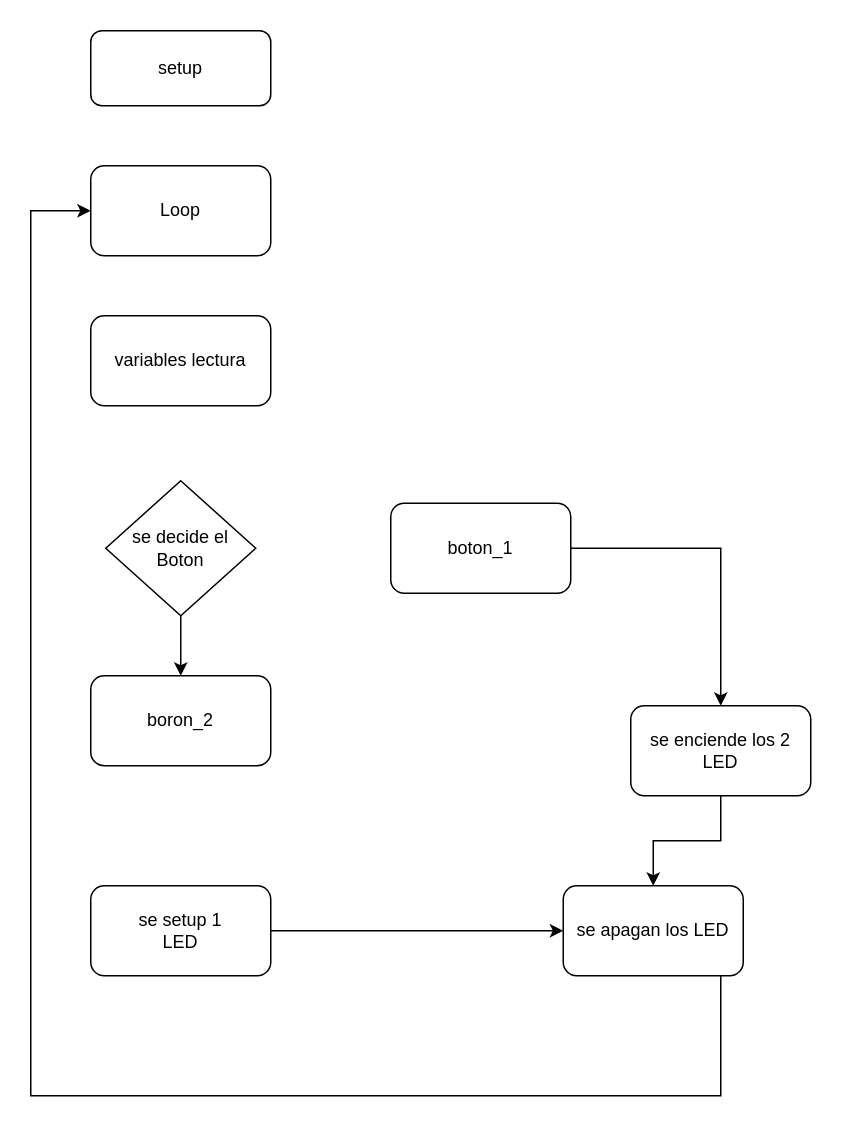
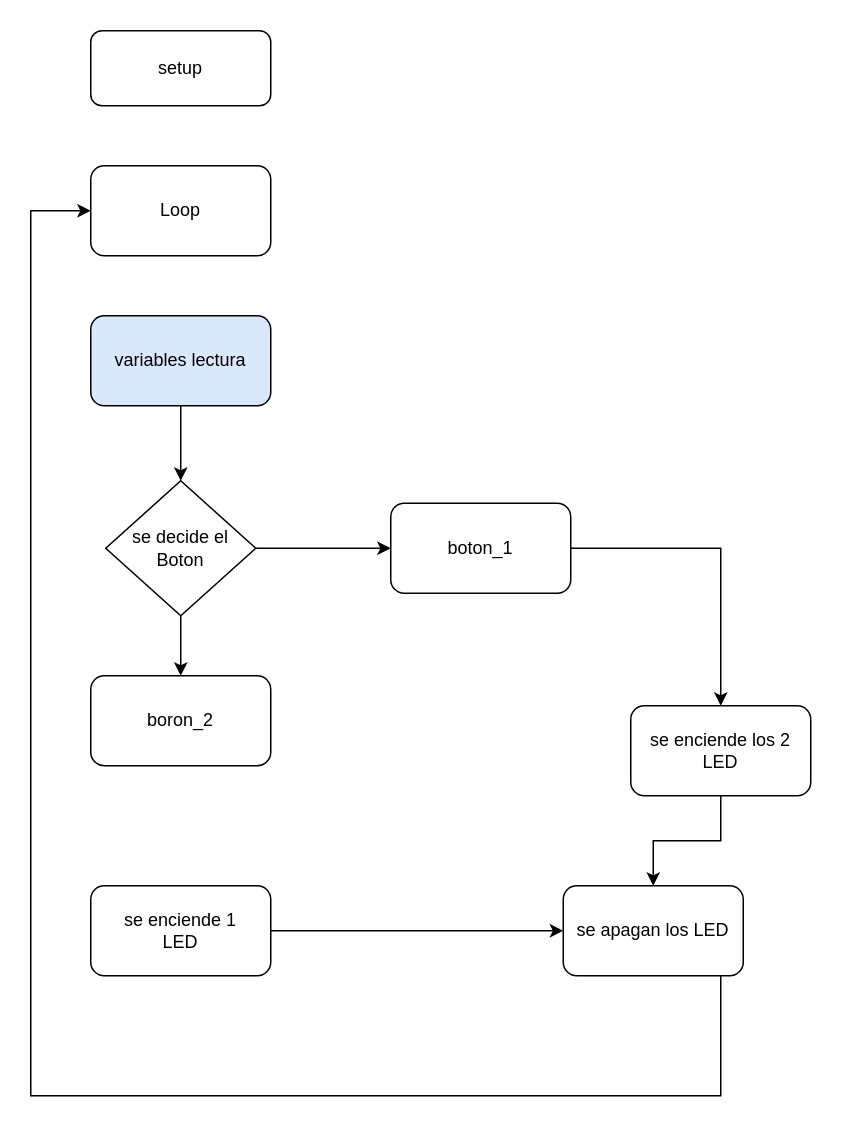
(181, 361) -> (181, 361)
none -> (181, 438)
none -> (318, 548)
(181, 931) -> (181, 931)
